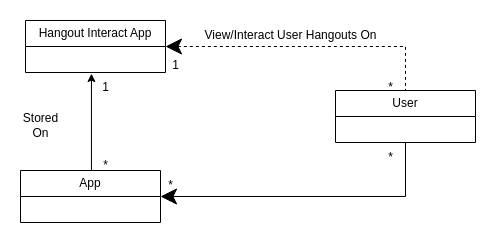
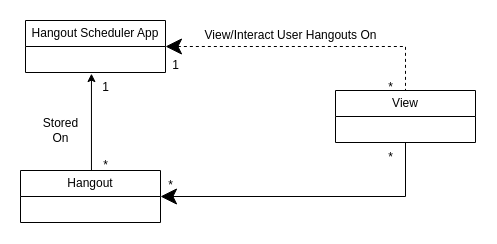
(96, 34) -> (96, 34)
(406, 104) -> (406, 104)
(41, 126) -> (61, 131)
(91, 184) -> (91, 184)
